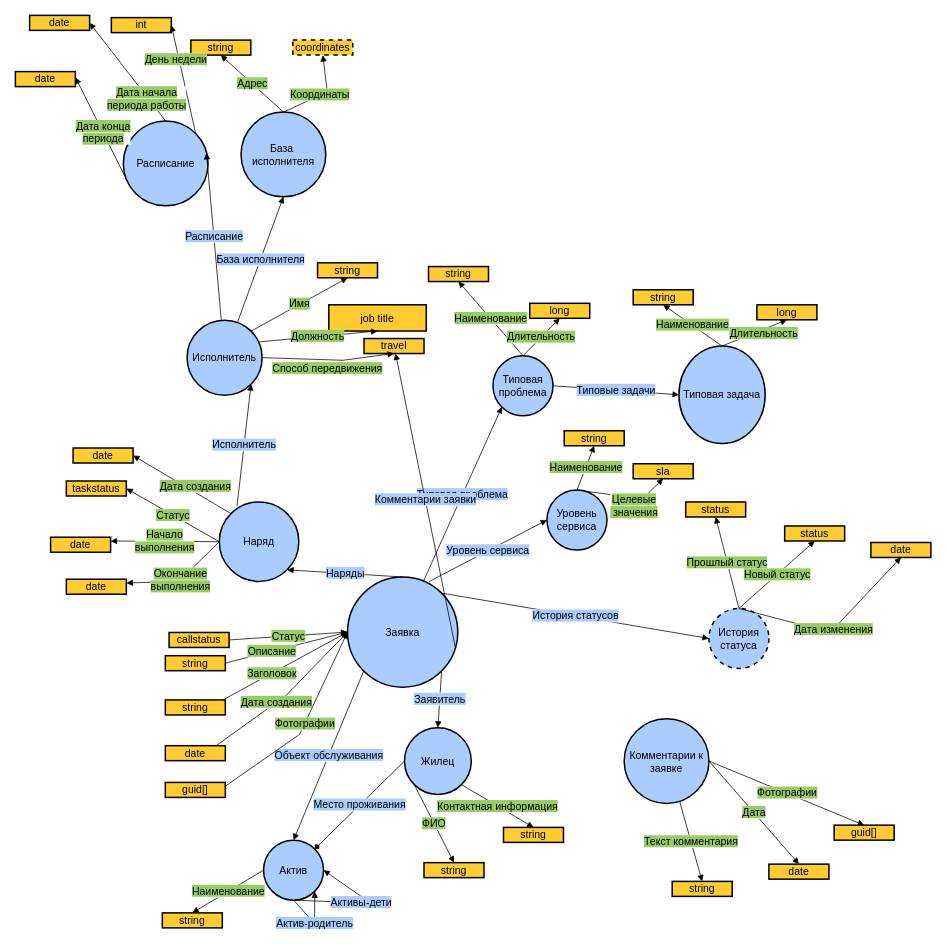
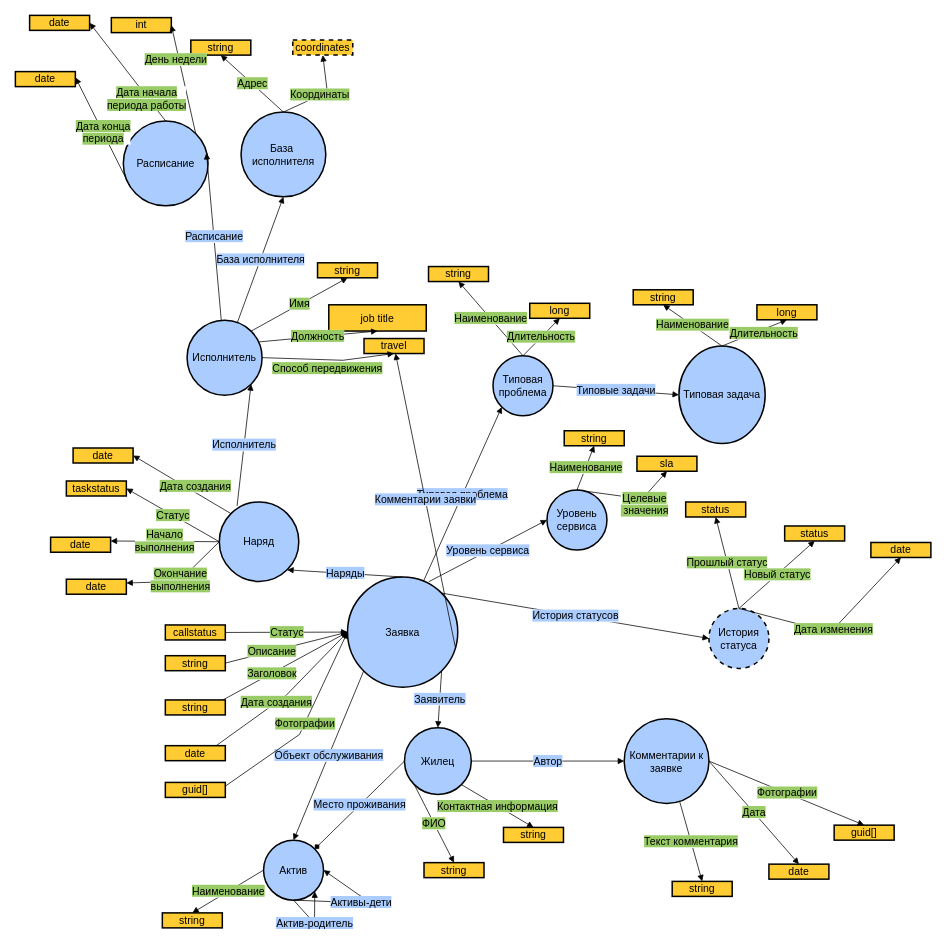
(663, 471) -> (667, 464)
(199, 640) -> (195, 633)
none -> (547, 761)
